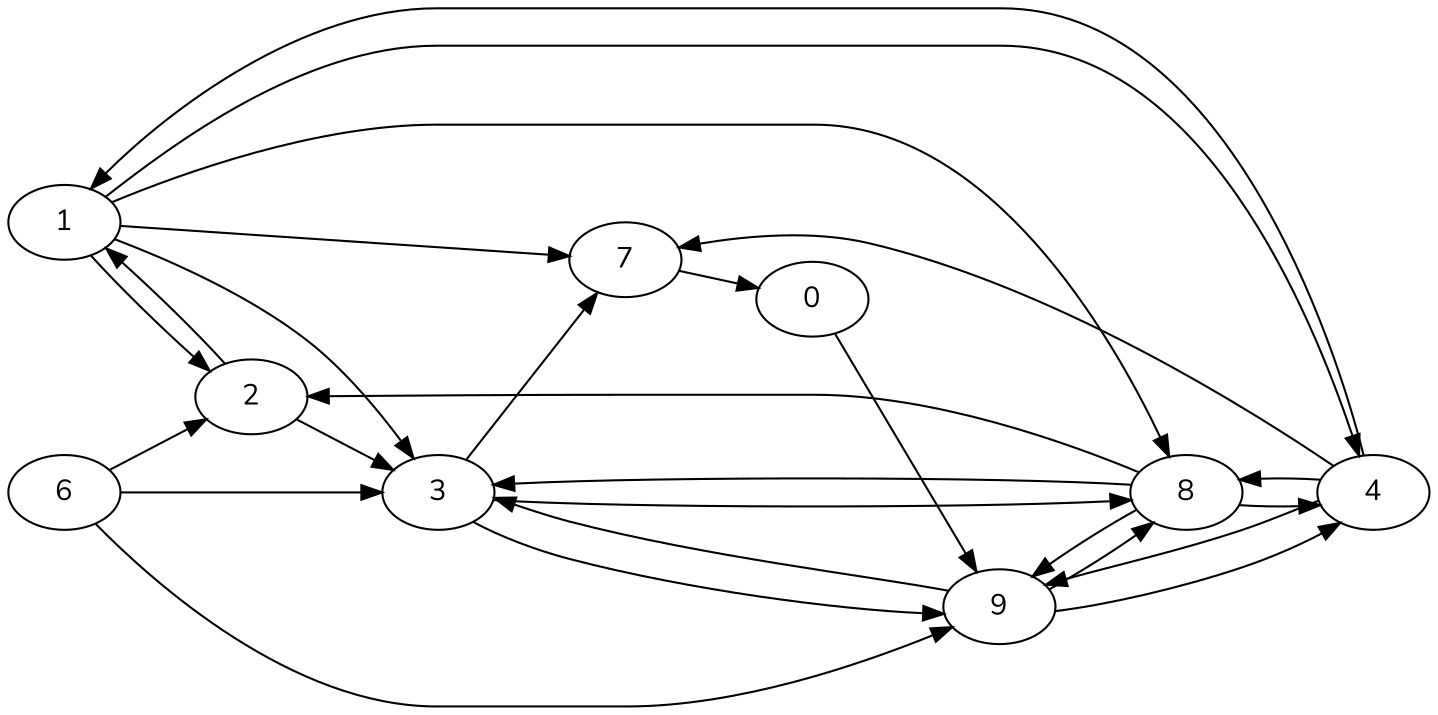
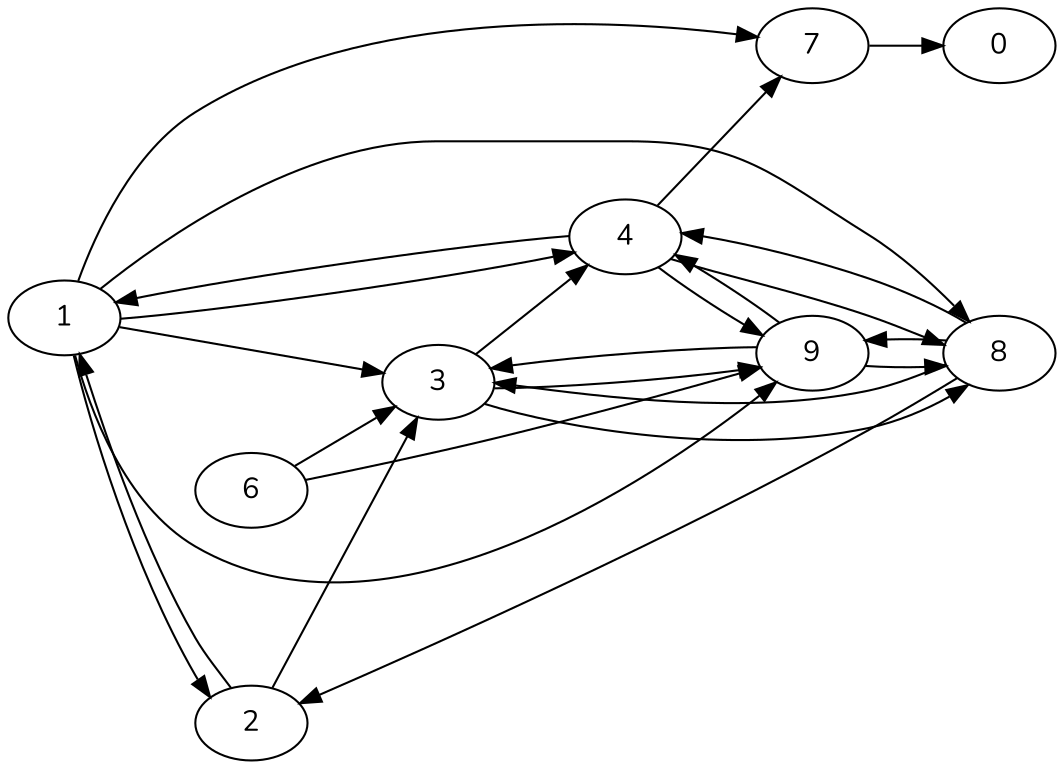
(528, 381) -> (523, 317)
(900, 444) -> (382, 577)
(149, 449) -> none
